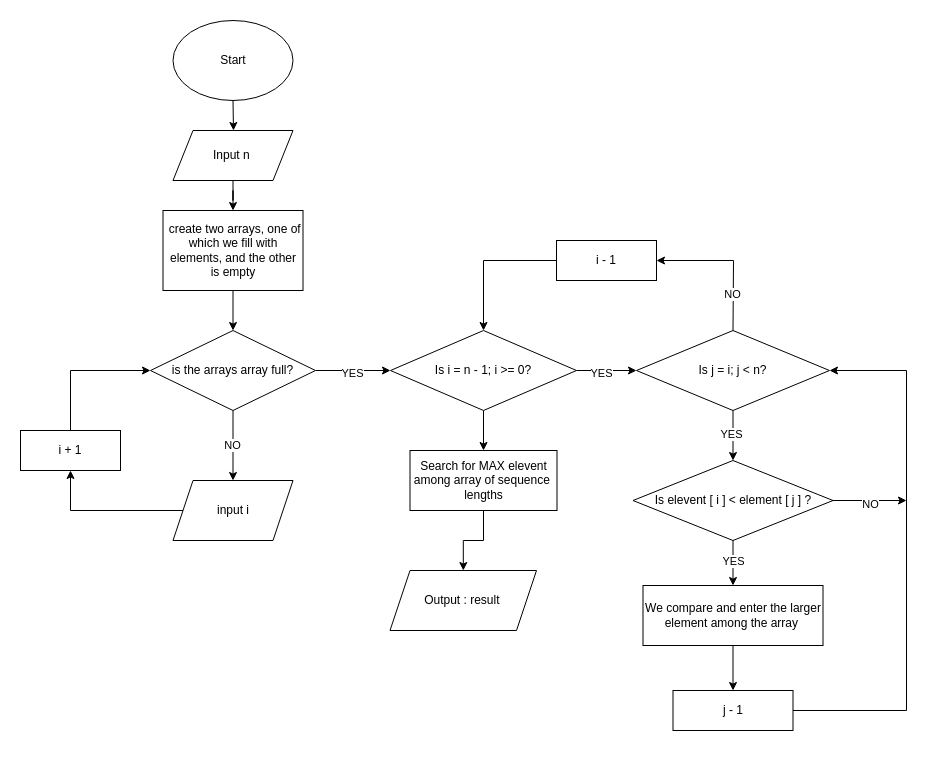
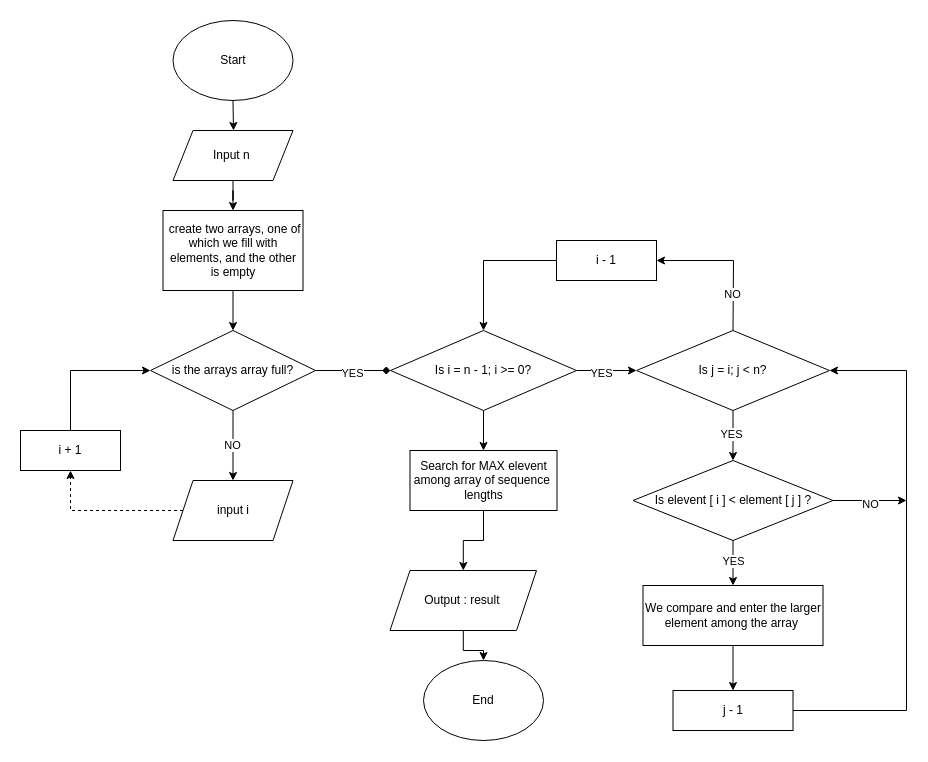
(382, 371) -> (382, 371)
(110, 511) -> (110, 511)
none -> (464, 651)
none -> (484, 701)
